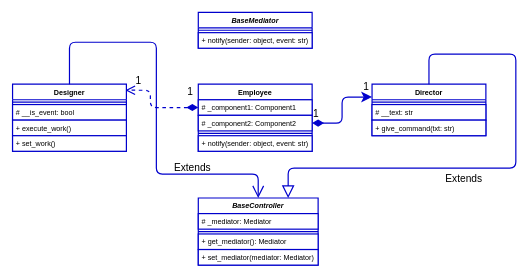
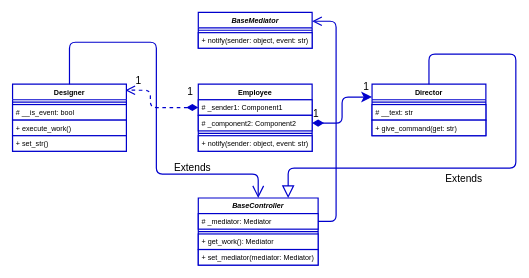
(249, 108) -> (243, 108)
none -> (336, 119)
(421, 128) -> (421, 128)
(39, 144) -> (37, 144)
(249, 242) -> (242, 242)
